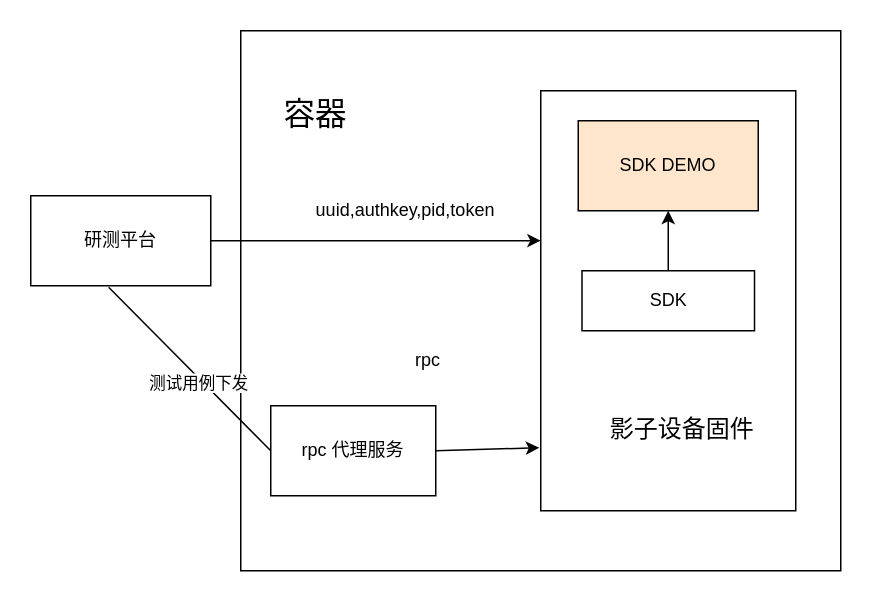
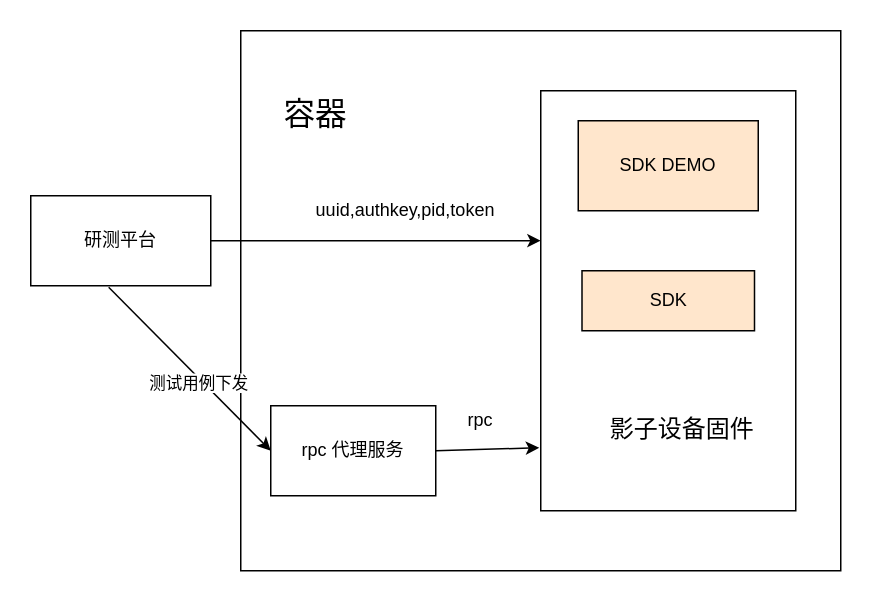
(668, 246) -> none
(668, 301) -> (668, 301)
(428, 361) -> (481, 421)
(265, 445) -> (263, 443)
